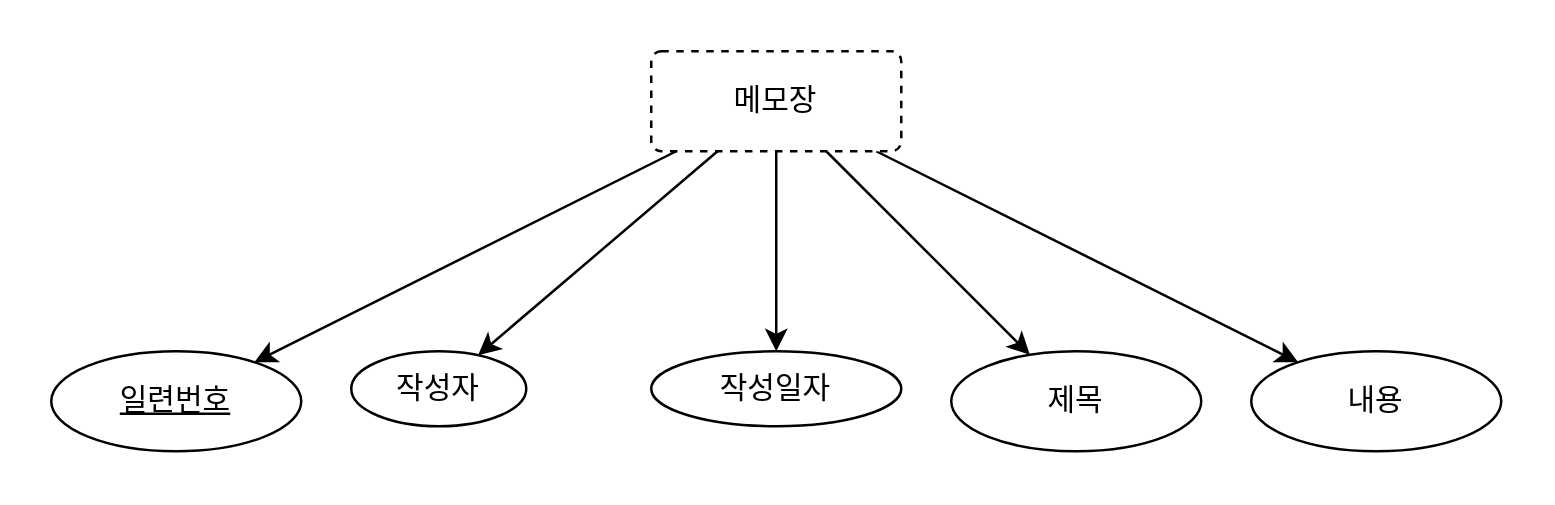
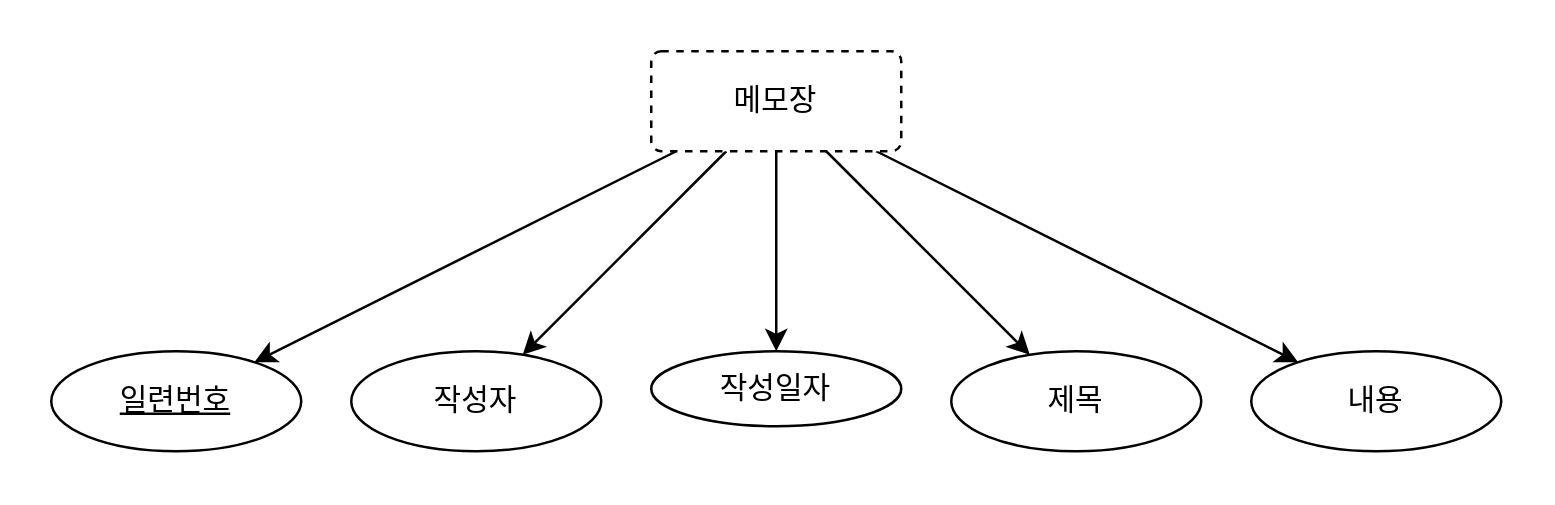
(439, 389) -> (476, 401)
